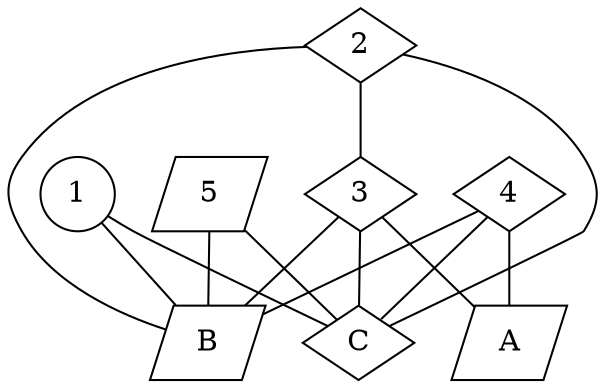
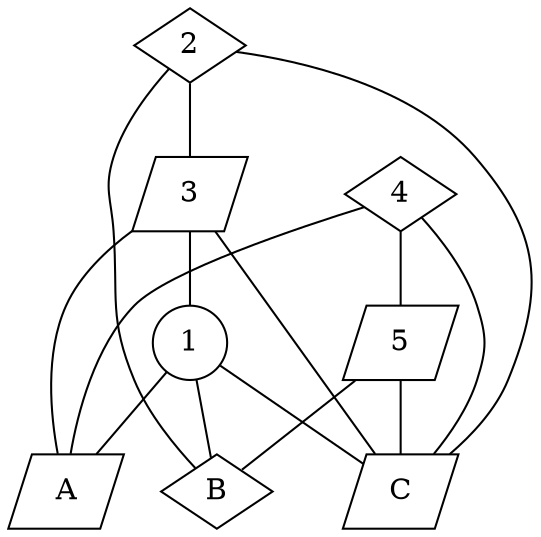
(361, 194) -> (190, 194)
(294, 259) -> (190, 258)
(376, 260) -> (401, 269)
(208, 343) -> (217, 492)
(359, 343) -> (401, 492)
none -> (131, 413)
